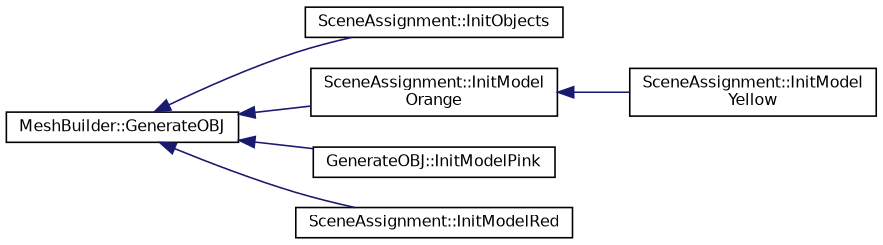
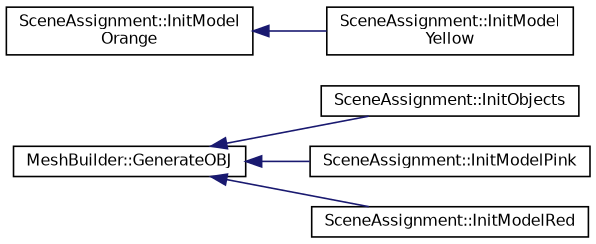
(283, 109) -> none
(434, 162) -> (450, 161)
